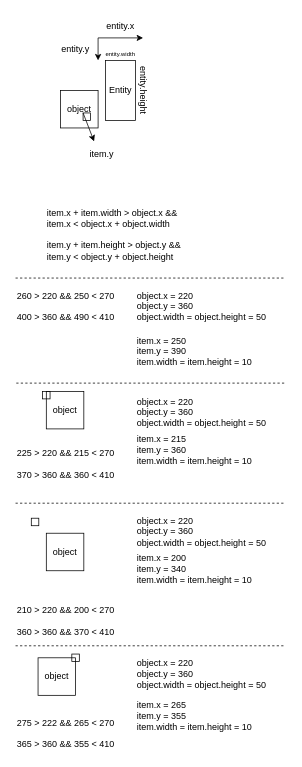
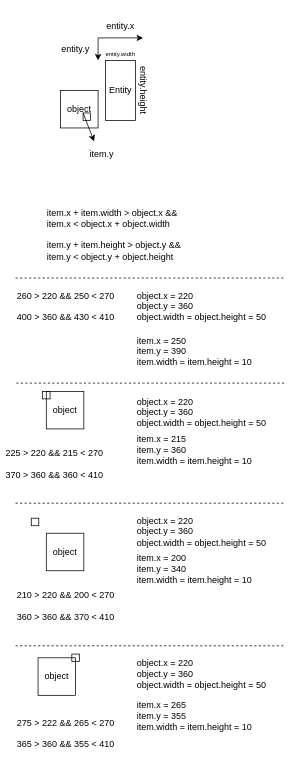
(65, 301) -> (65, 301)
(75, 465) -> (64, 465)
(75, 623) -> (75, 608)
